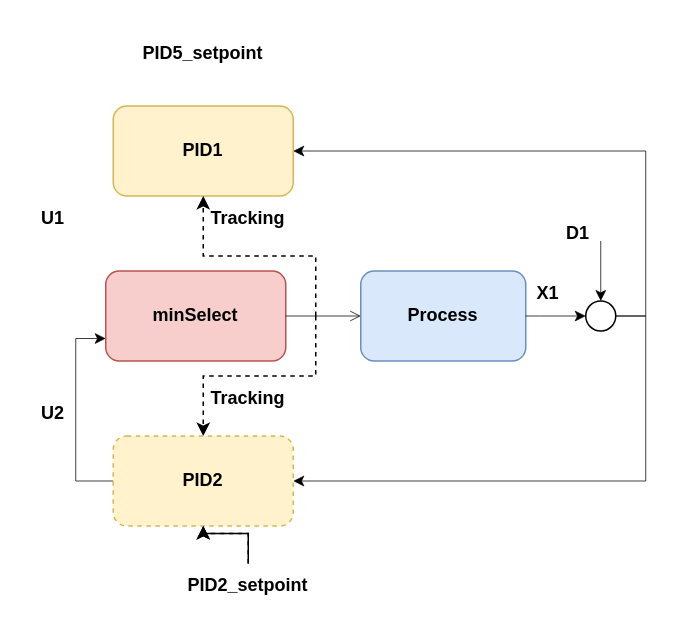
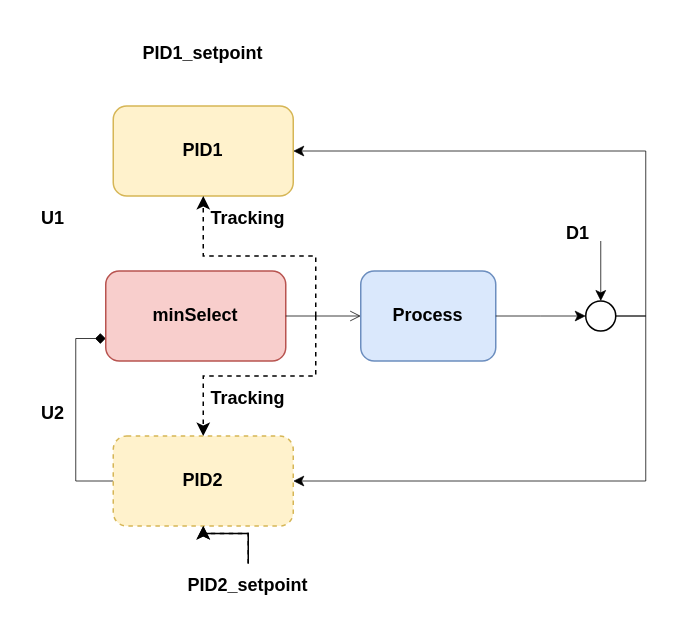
(203, 53) -> (203, 53)
(548, 293) -> none
(443, 316) -> (428, 316)
(96, 338) -> (94, 338)
